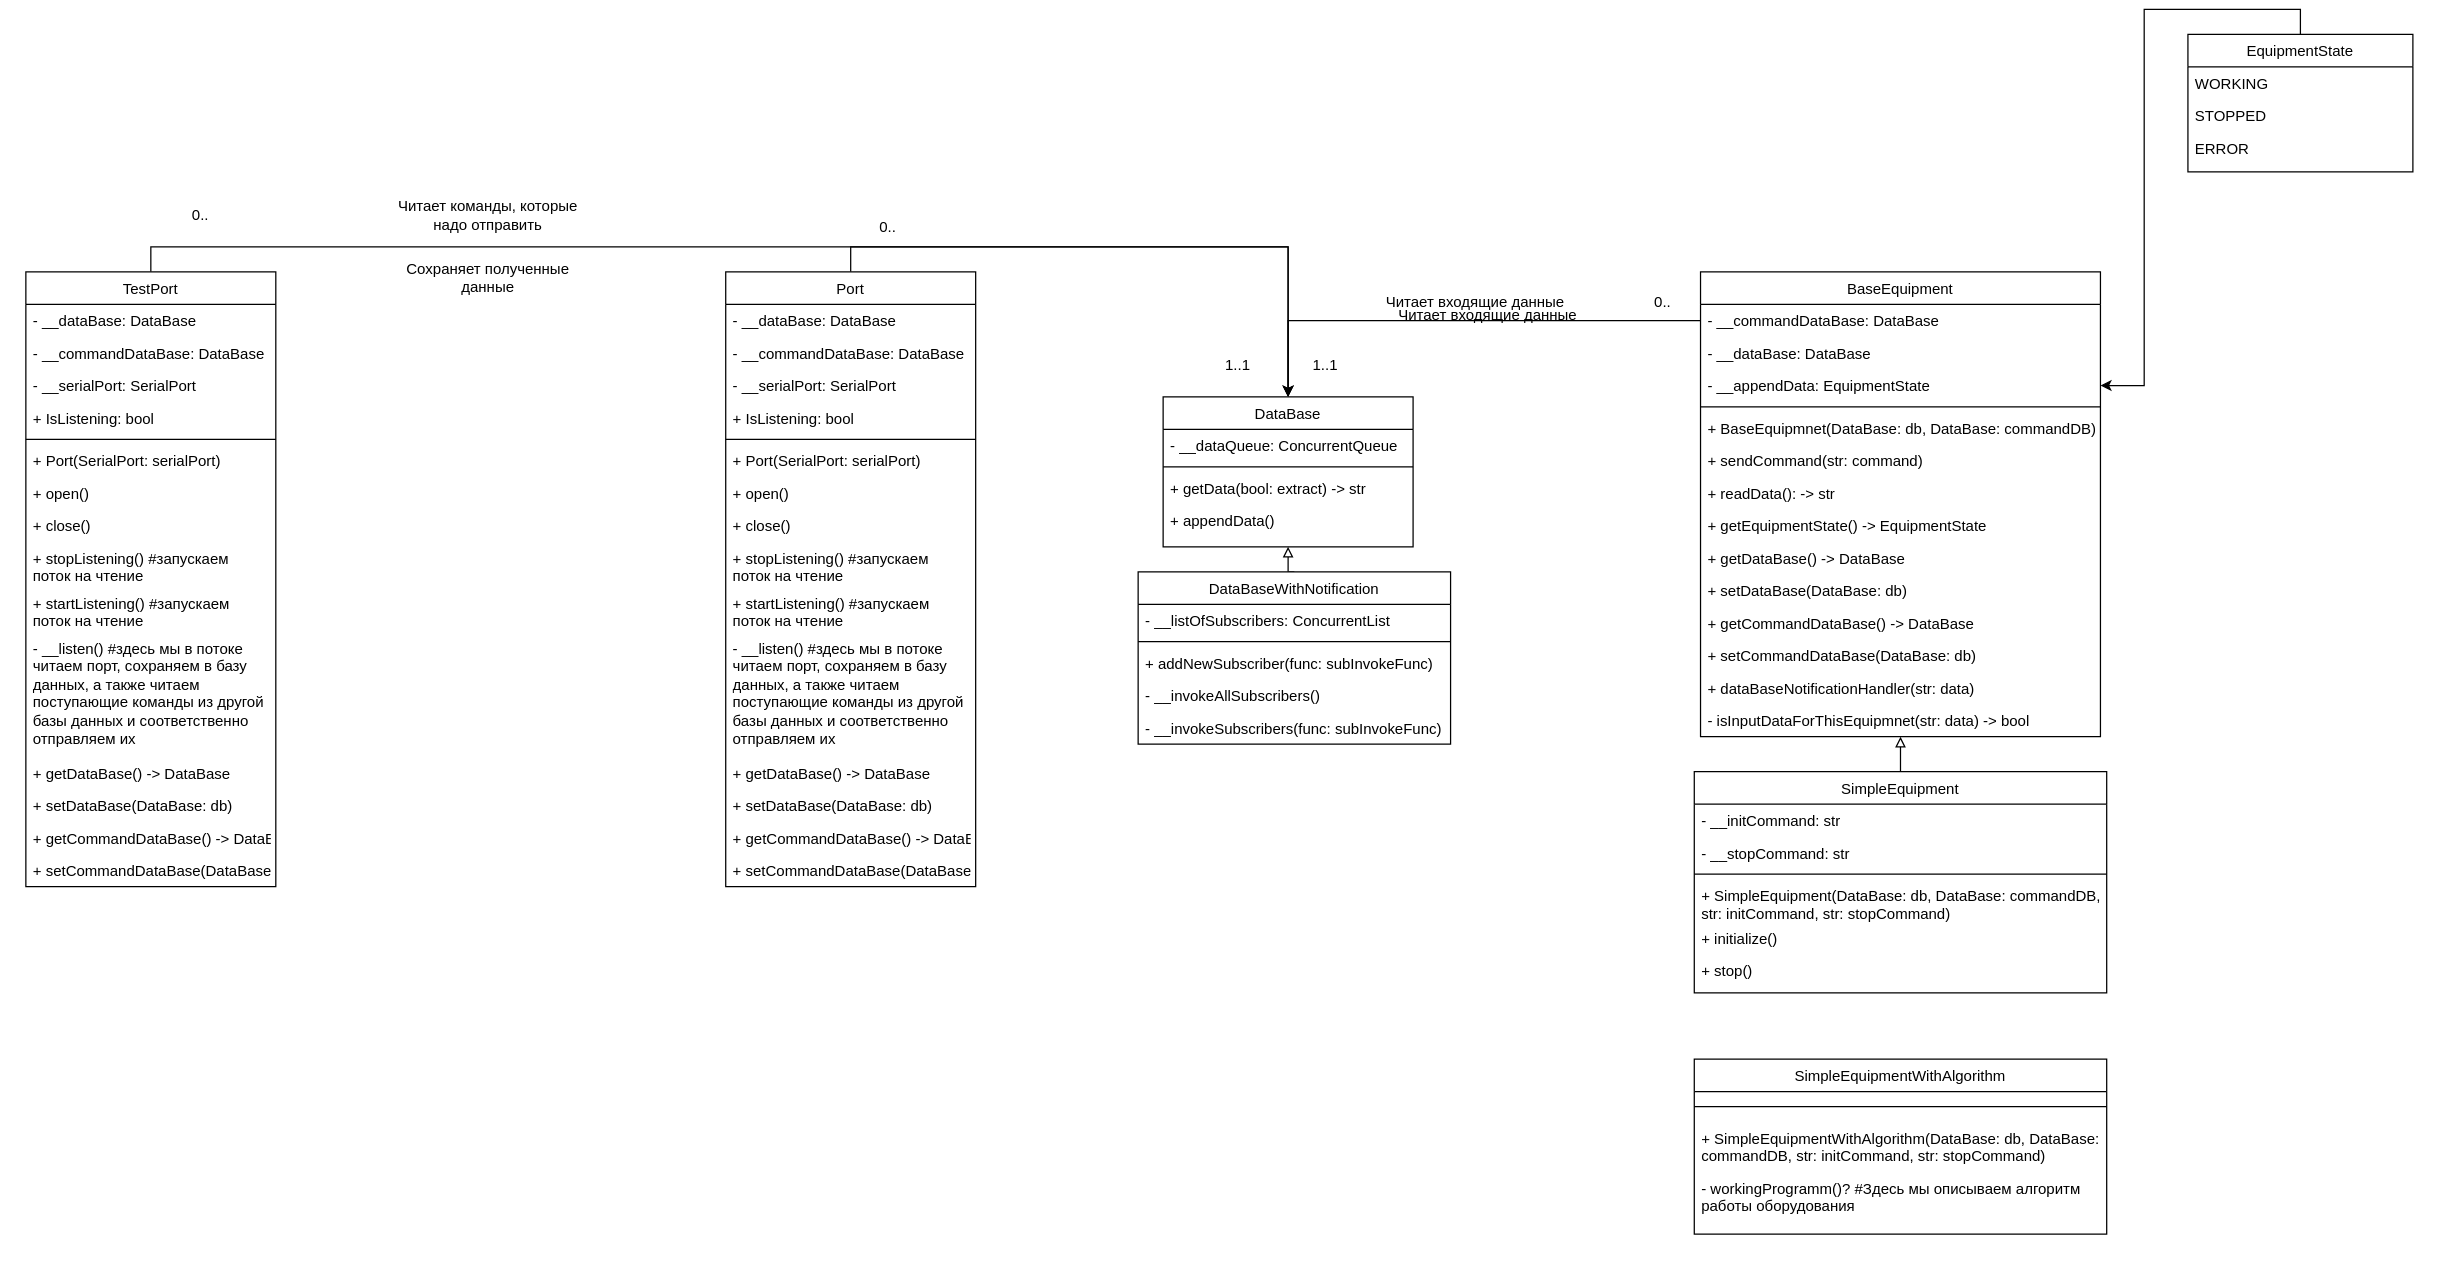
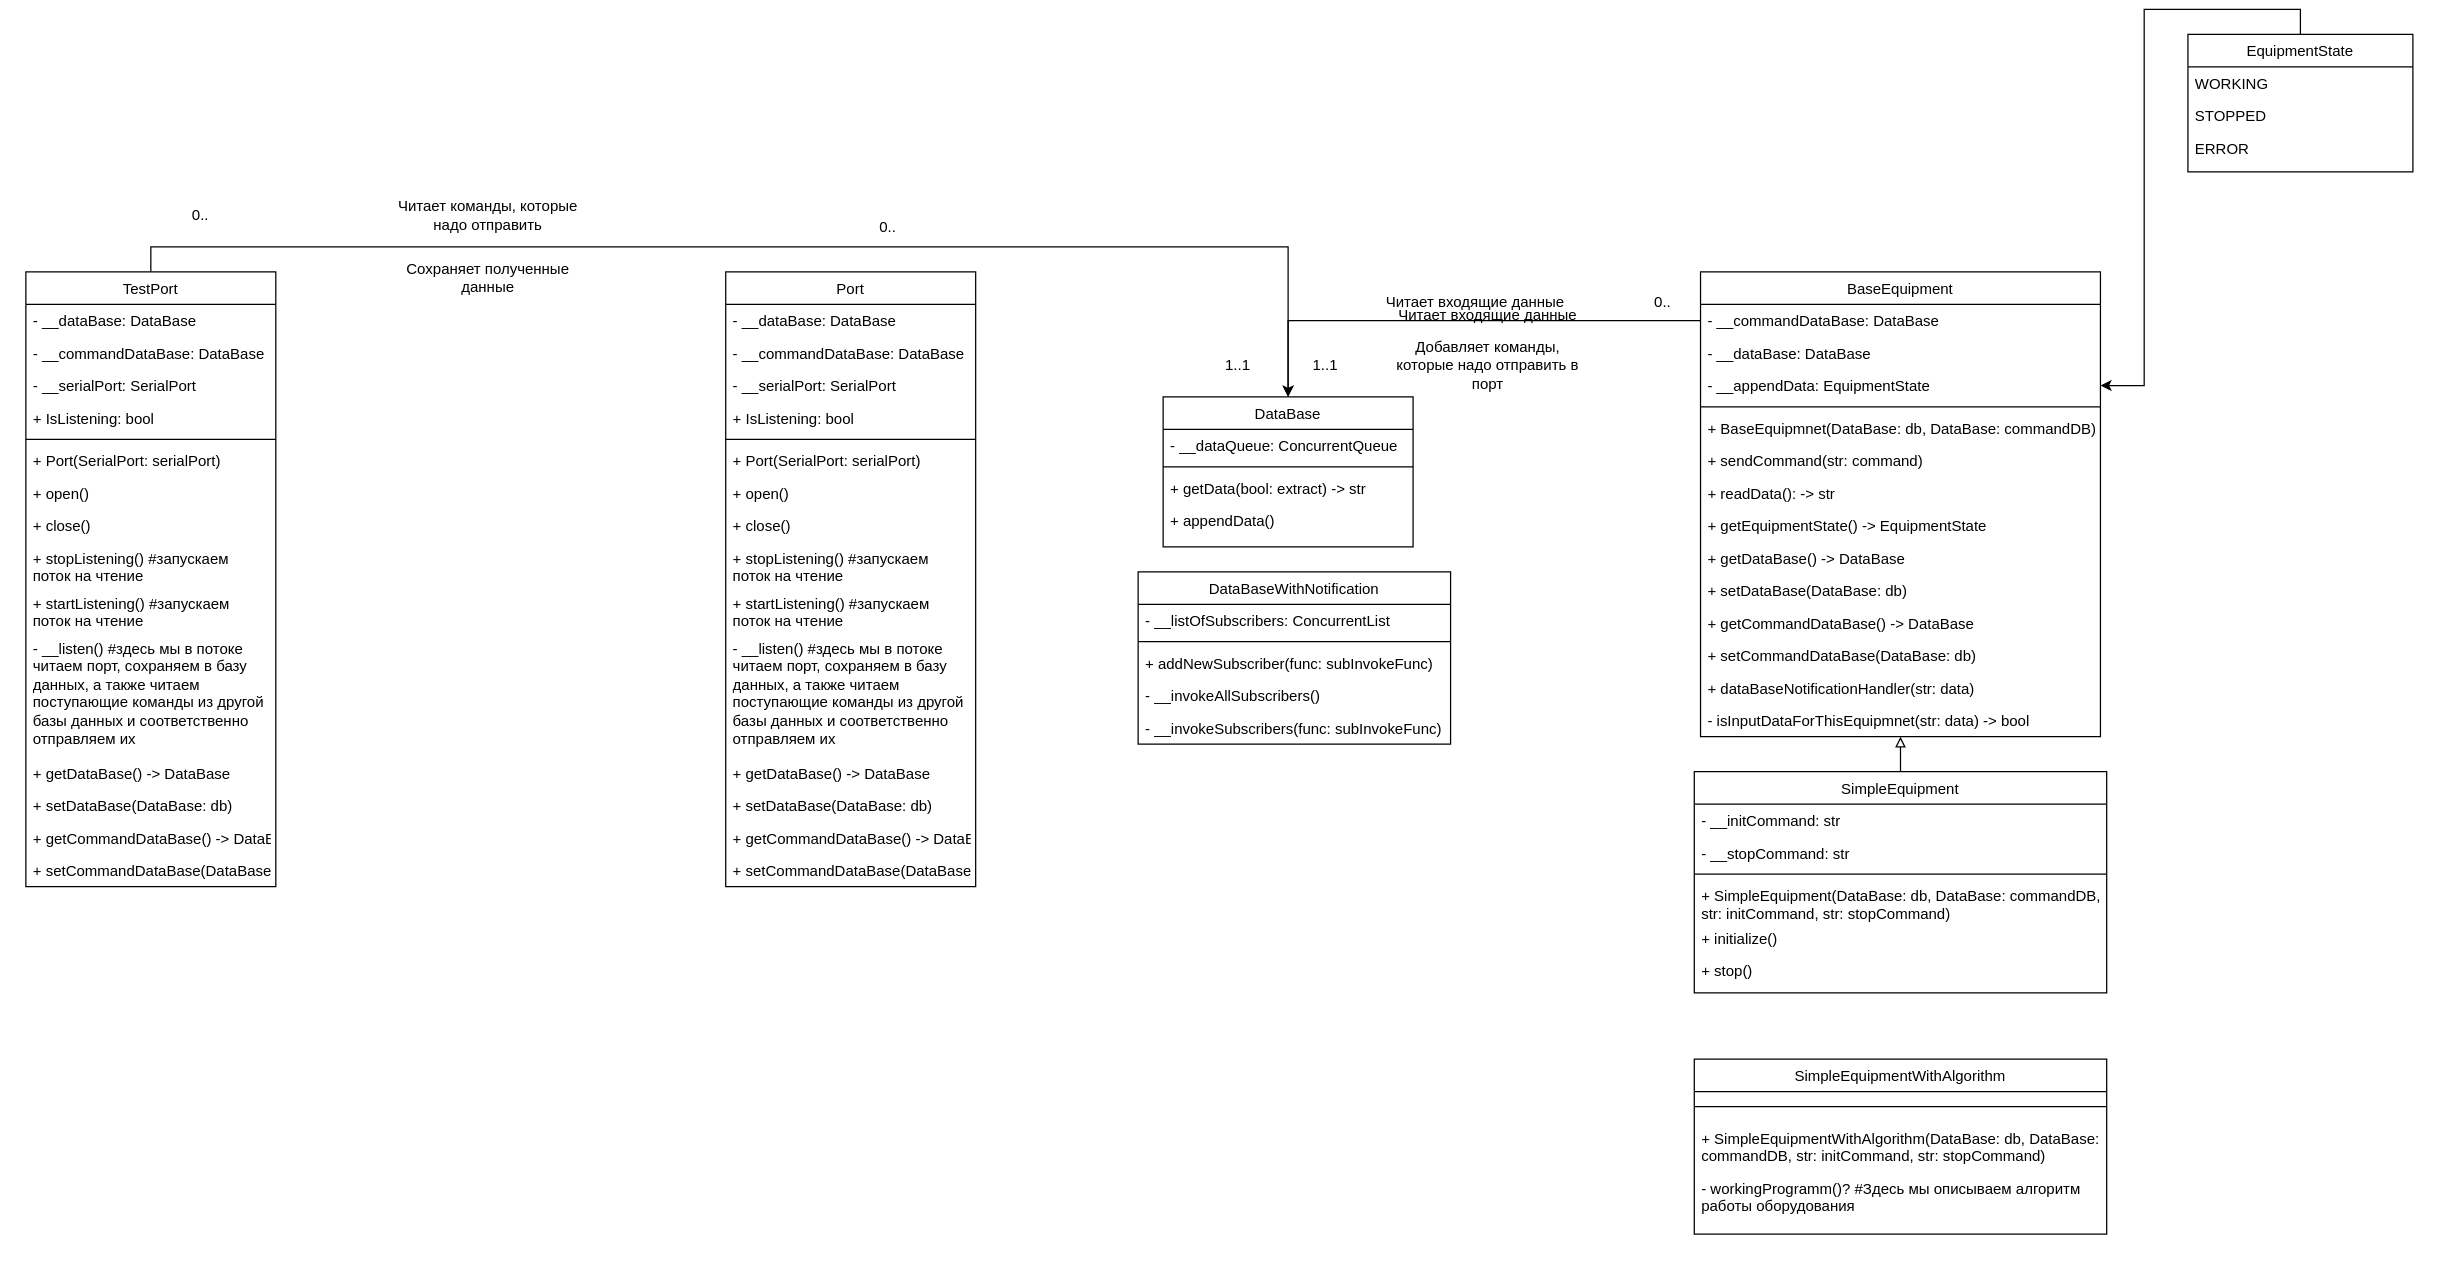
(851, 261) -> none
none -> (1488, 366)
(1288, 566) -> none
